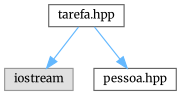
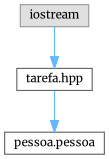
(66, 43) -> (55, 42)
(135, 79) -> (55, 143)
